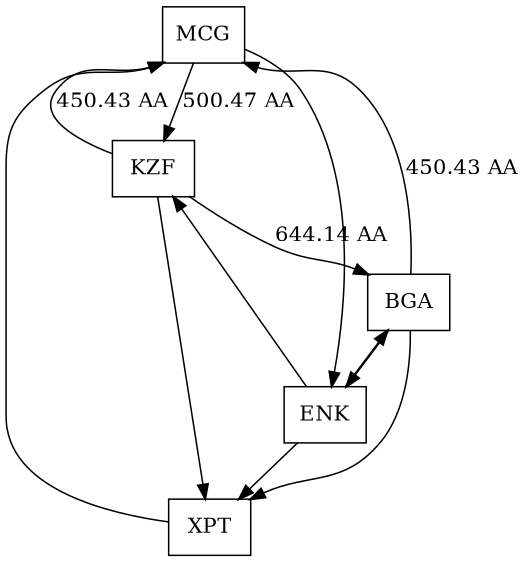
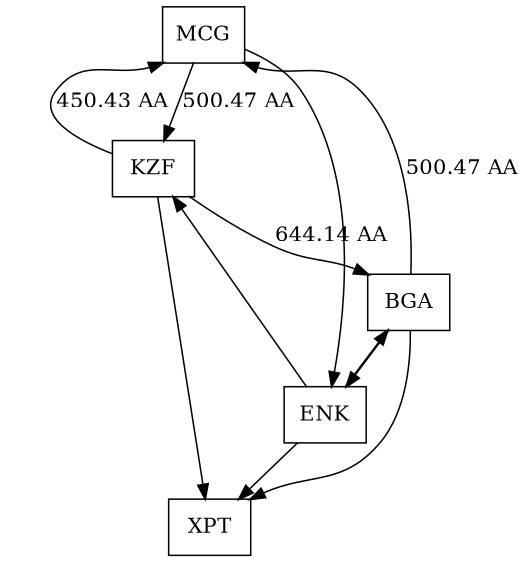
(462, 169) -> (462, 169)
(6, 297) -> none
